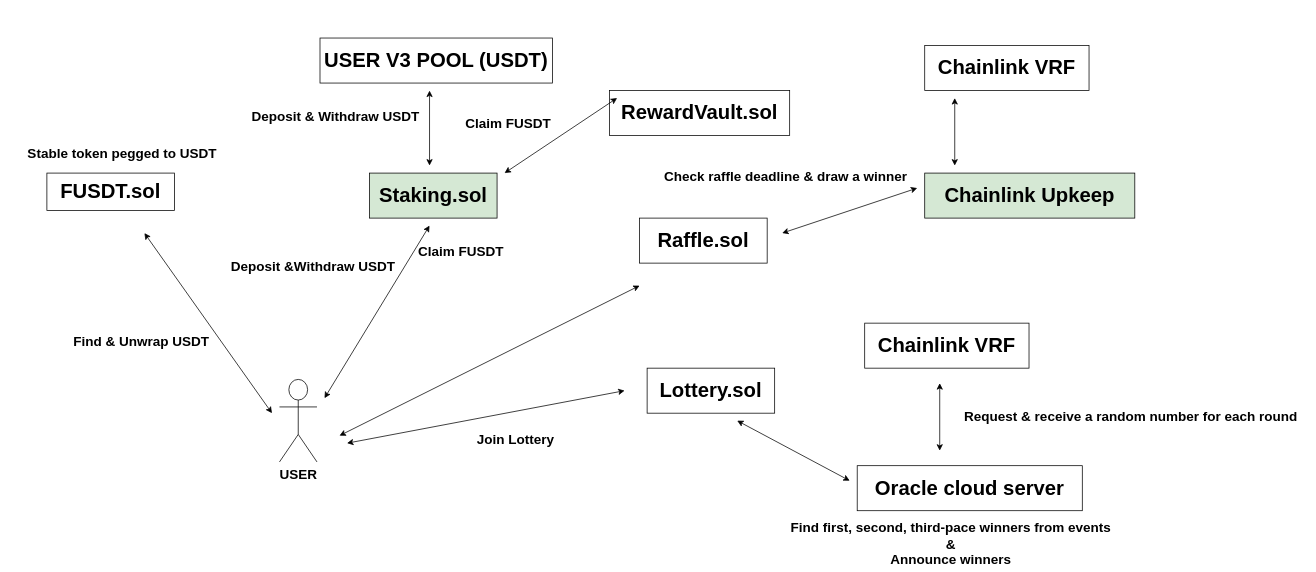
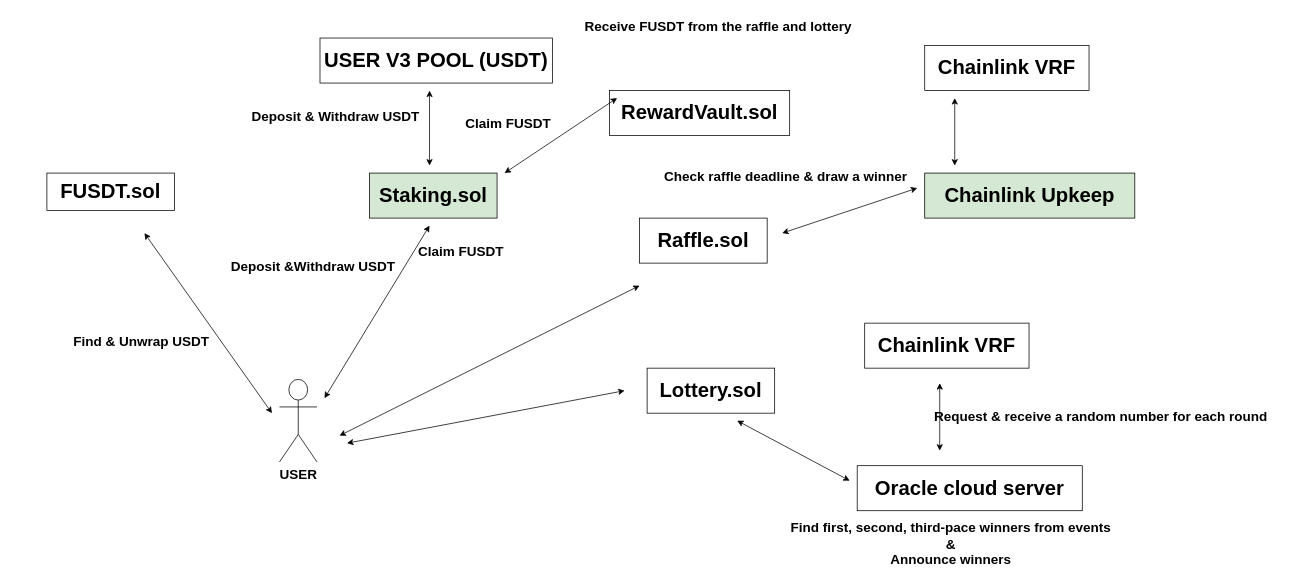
none -> (718, 27)
(122, 154) -> none
(1131, 417) -> (1101, 417)
(516, 439) -> none
